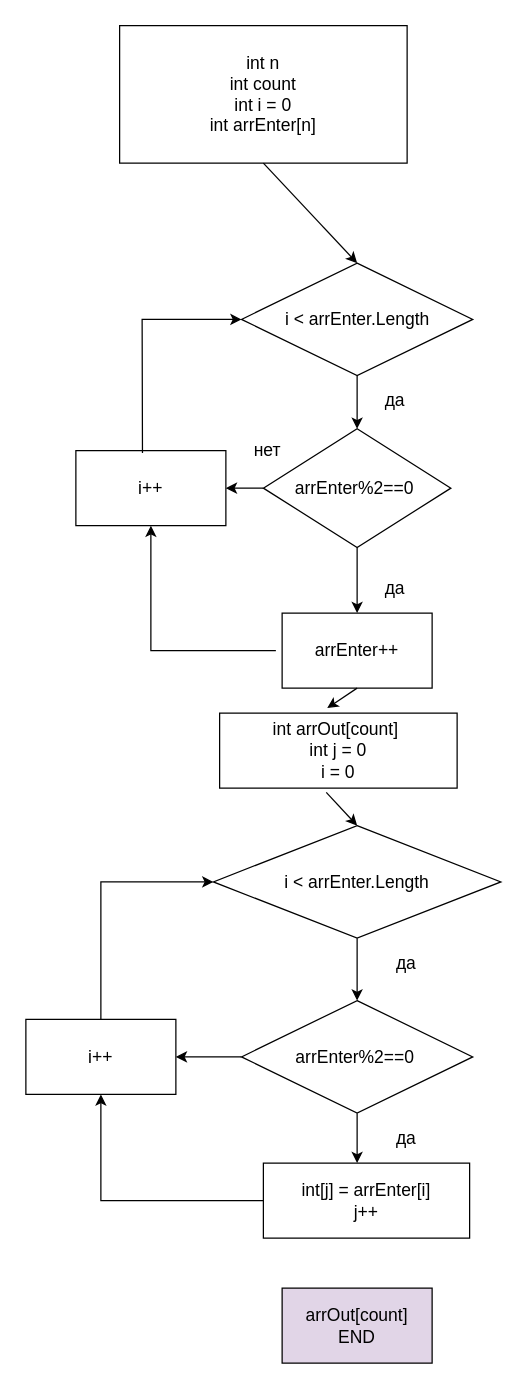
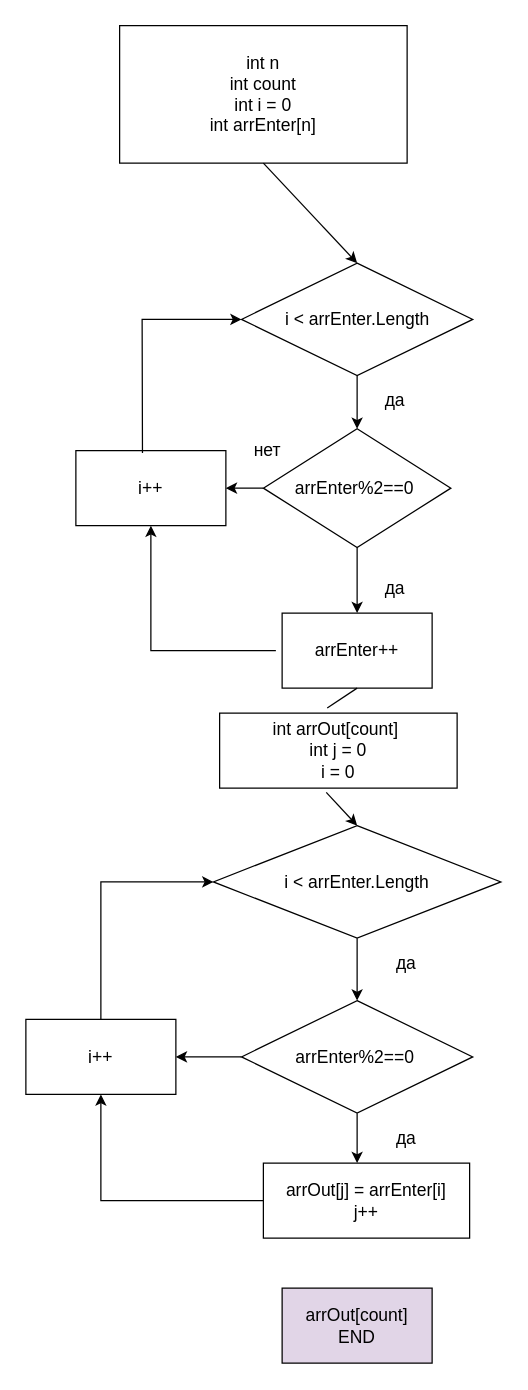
(335, 703) -> (332, 705)
(366, 1201) -> (366, 1201)
